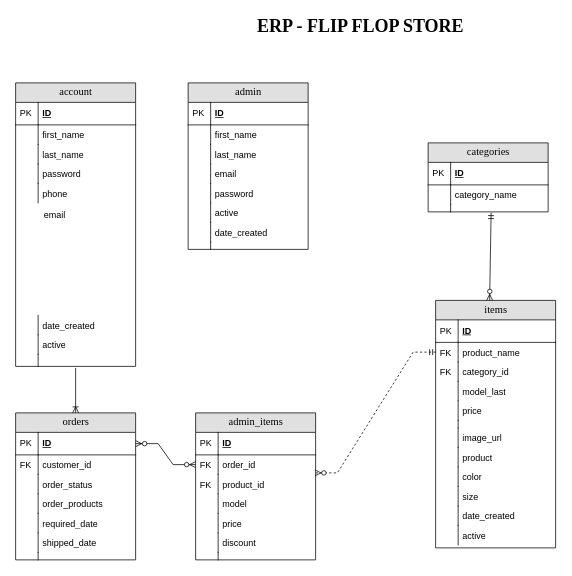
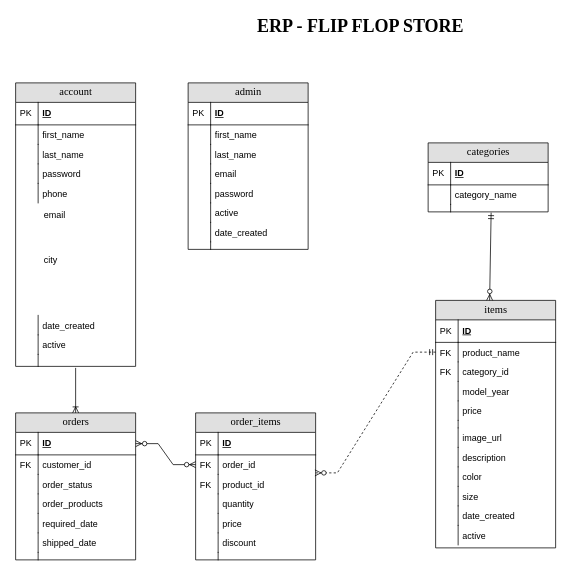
none -> (87, 259)
(485, 392) -> (486, 392)
(256, 423) -> (256, 423)
(480, 458) -> (488, 458)
(234, 505) -> (241, 505)
